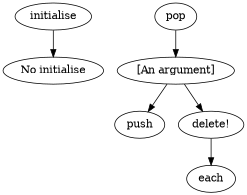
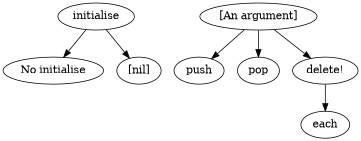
(176, 40) -> (258, 40)
none -> (139, 71)
